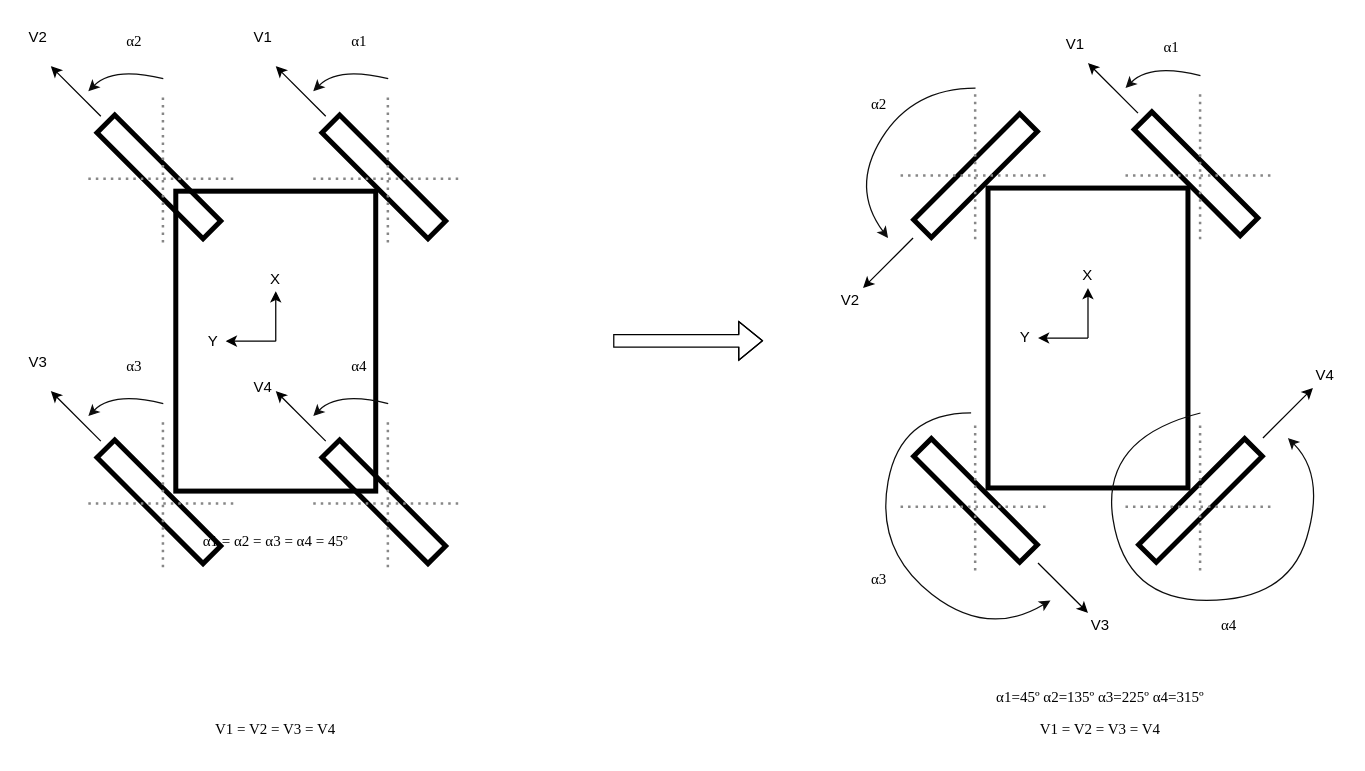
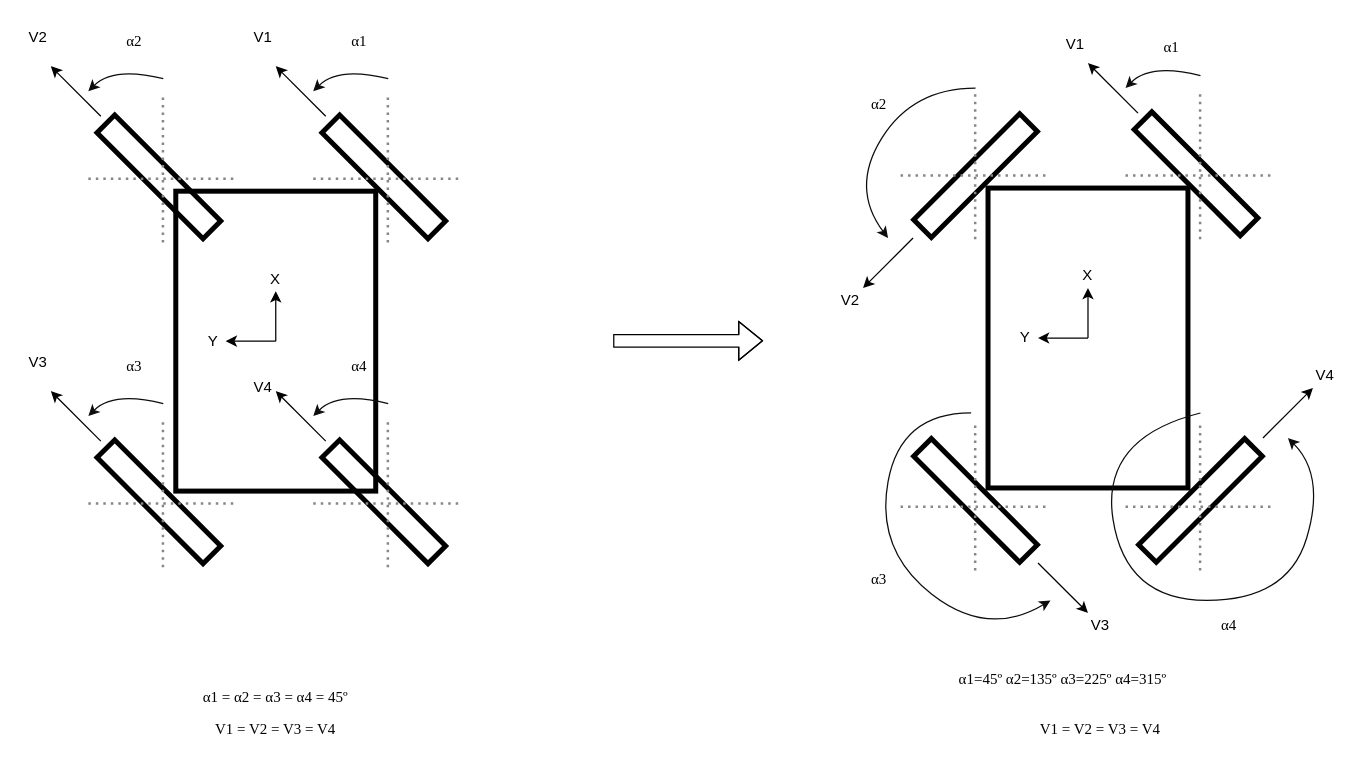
(276, 541) -> (276, 698)
(1101, 698) -> (1063, 679)
